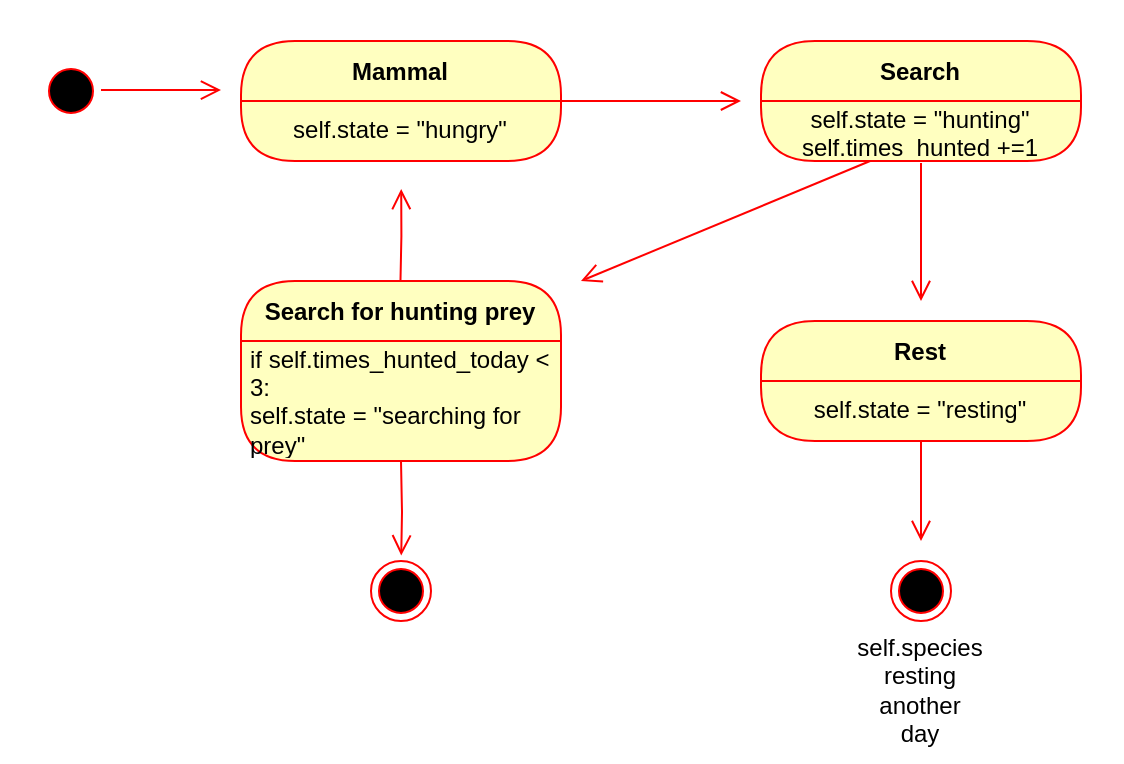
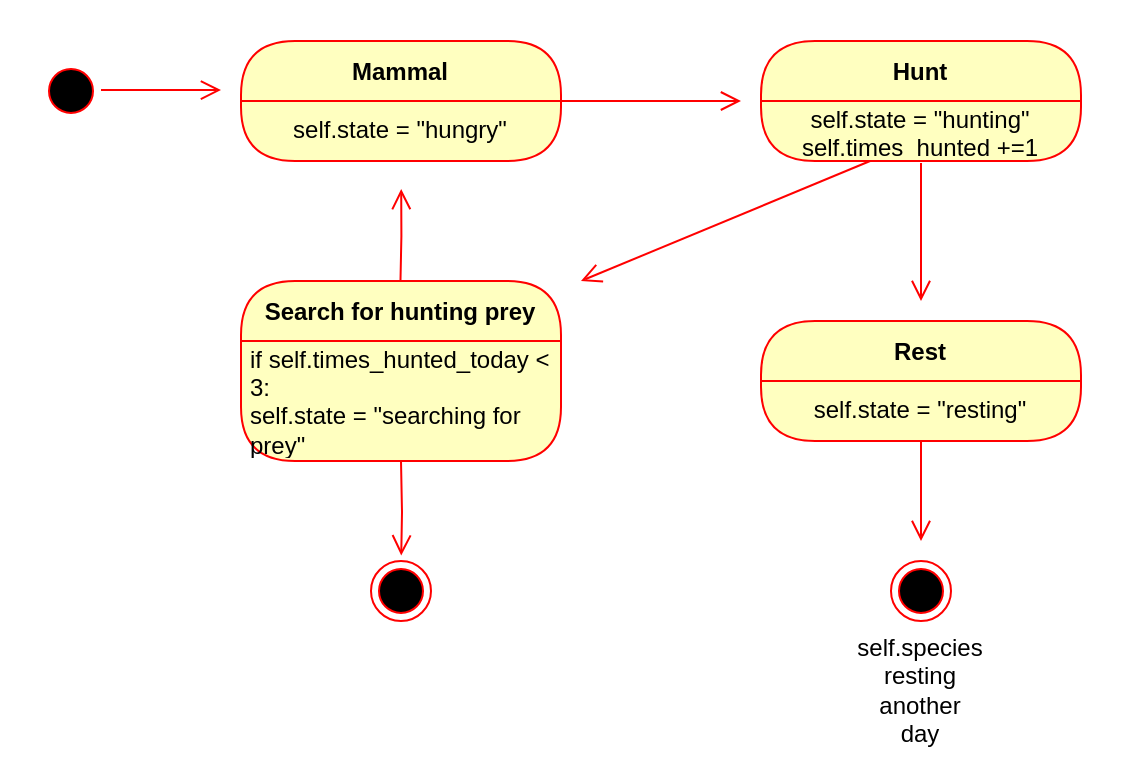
(920, 72) -> (920, 72)
